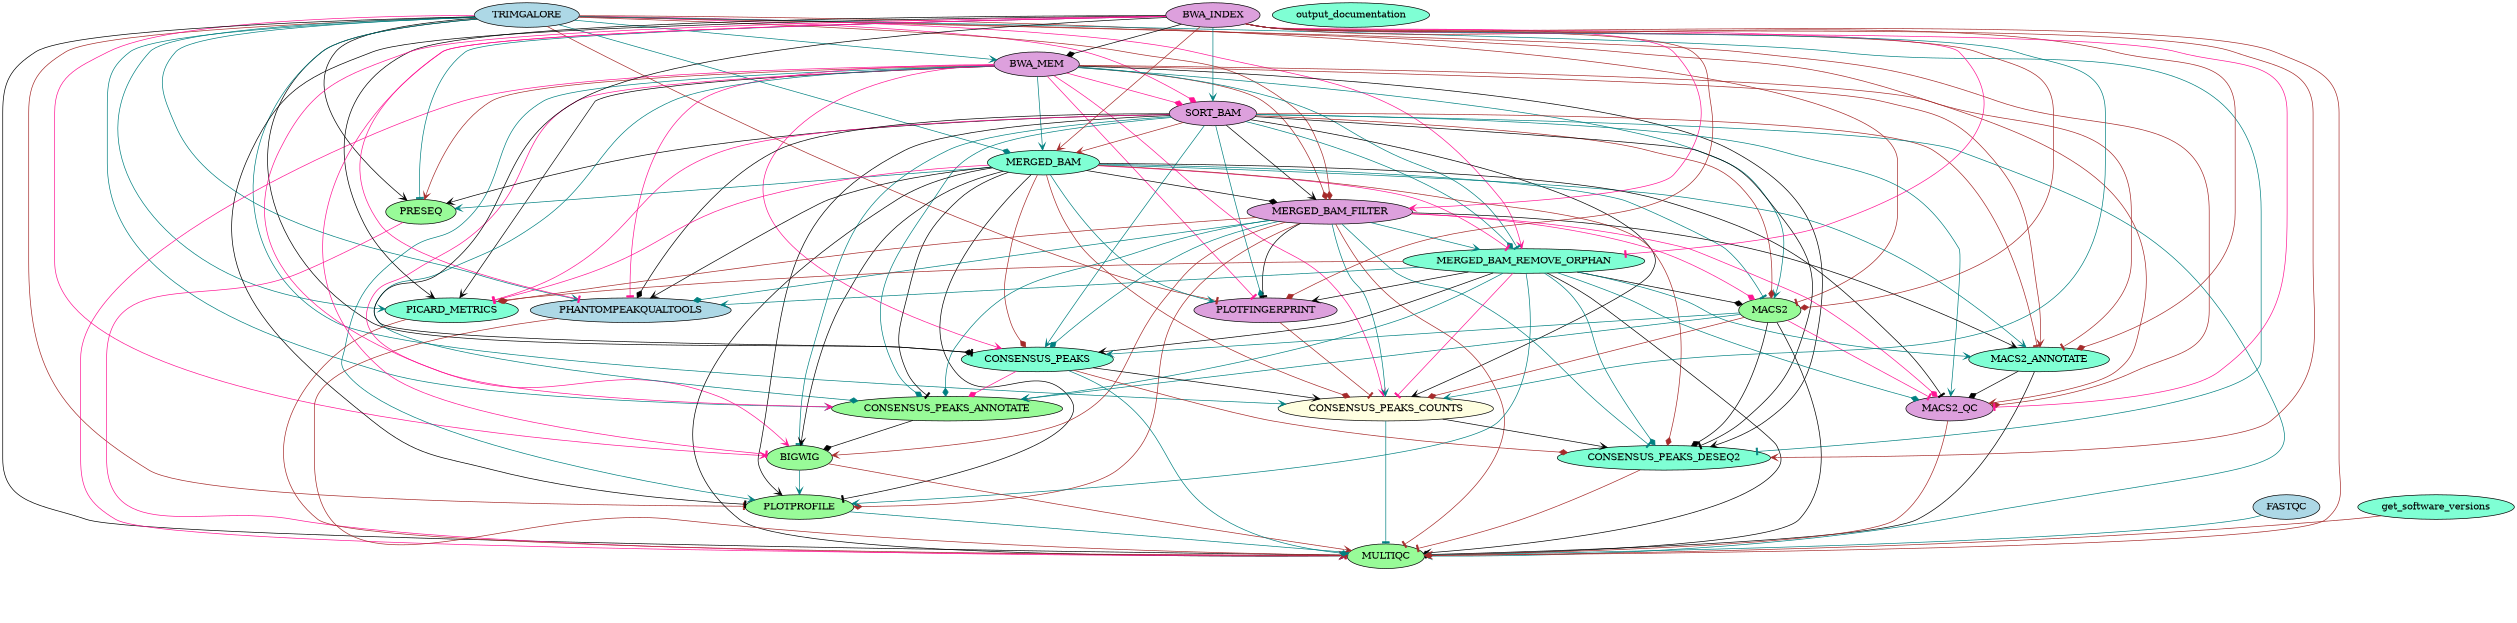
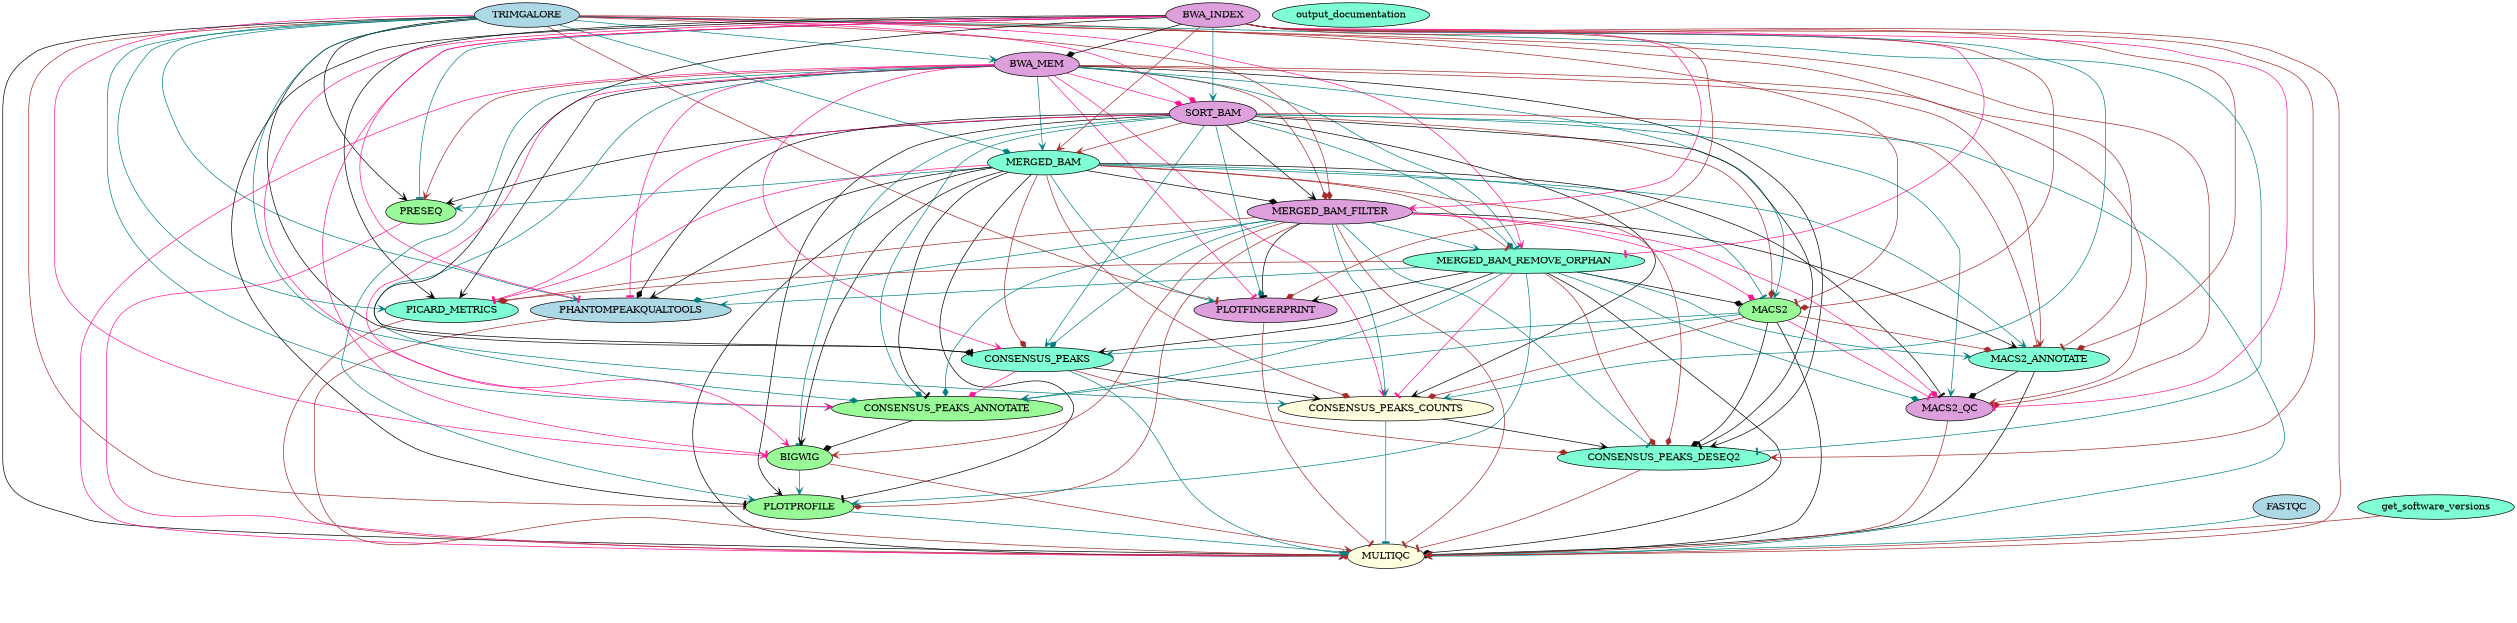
(1412, 198) -> (1412, 198)
none -> (1895, 333)
(1597, 349) -> (1597, 349)
(1324, 358) -> (1285, 446)
(1758, 485) -> (1758, 485)
(1386, 556) -> (1386, 556)
